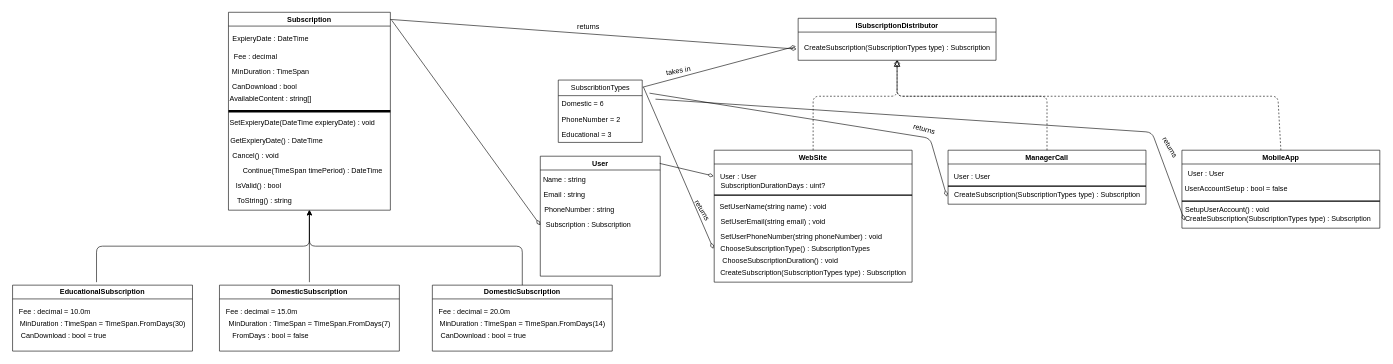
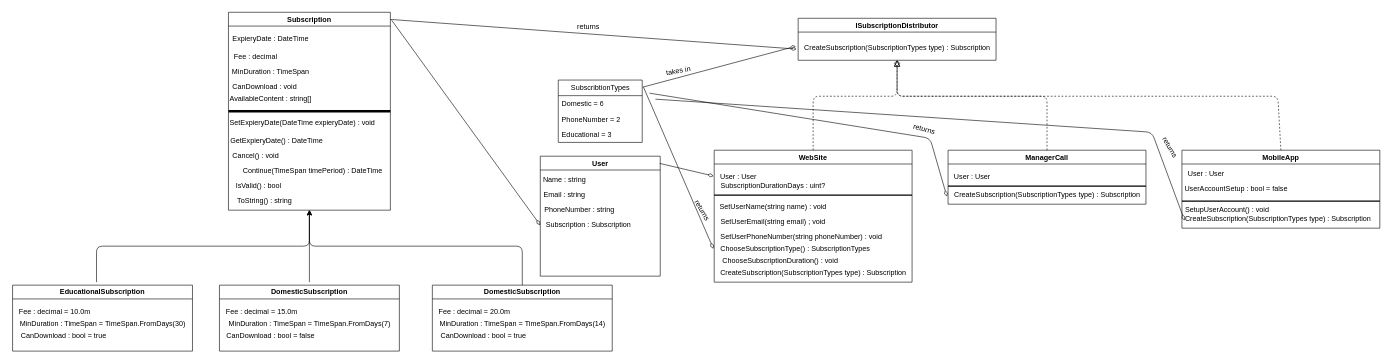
(265, 87) -> (265, 87)
(271, 336) -> (271, 336)
